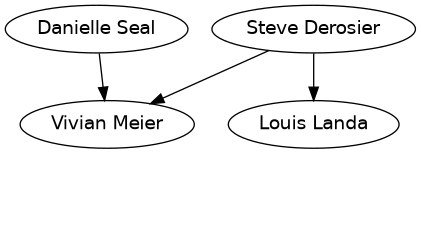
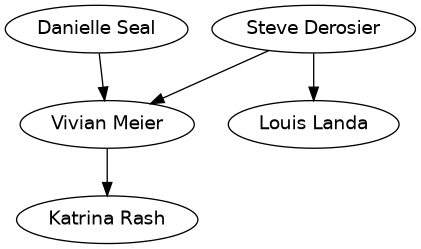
none -> (107, 220)
